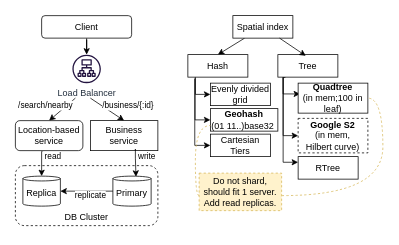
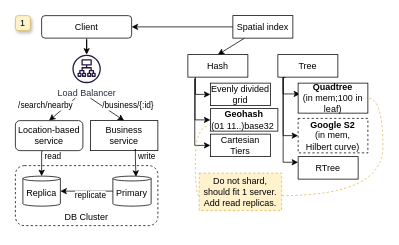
none -> (23, 23)
(291, 45) -> (138, 27)
